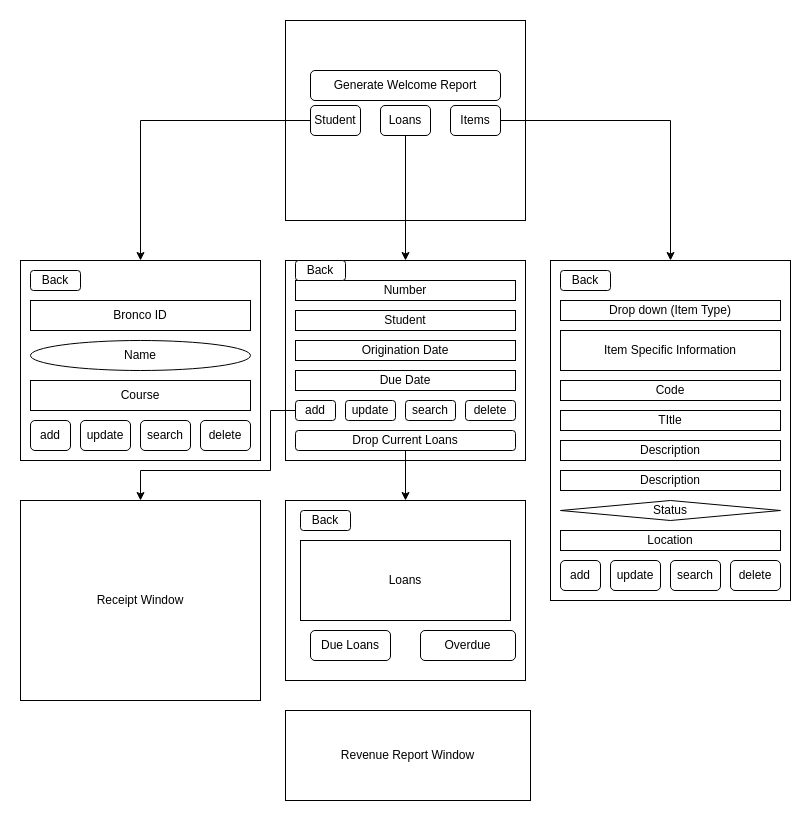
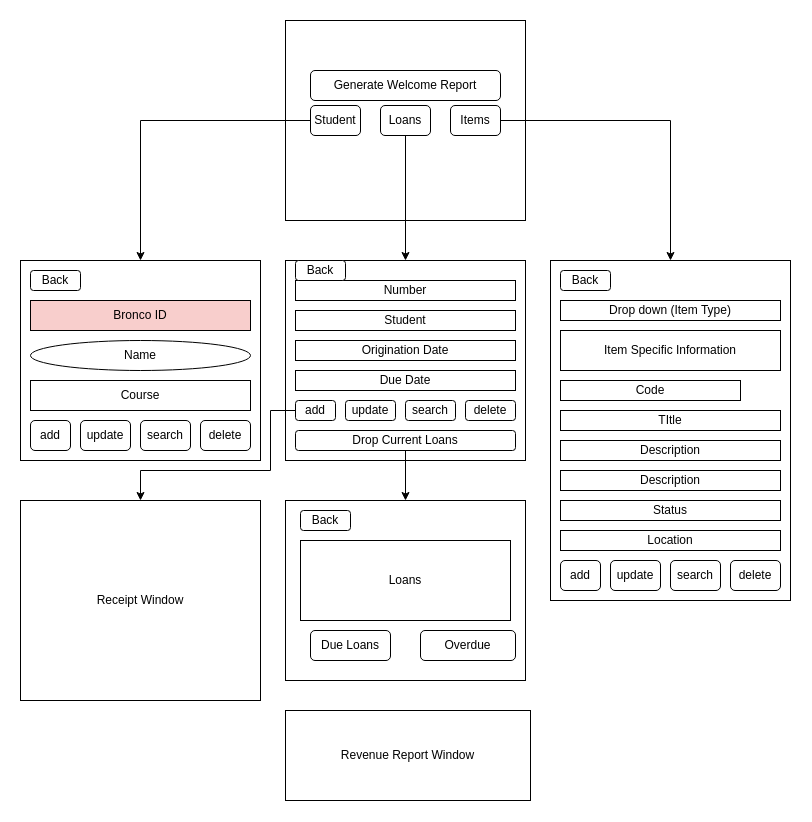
(141, 316) -> (141, 316)
(671, 391) -> (651, 391)
(671, 511) -> (671, 511)
